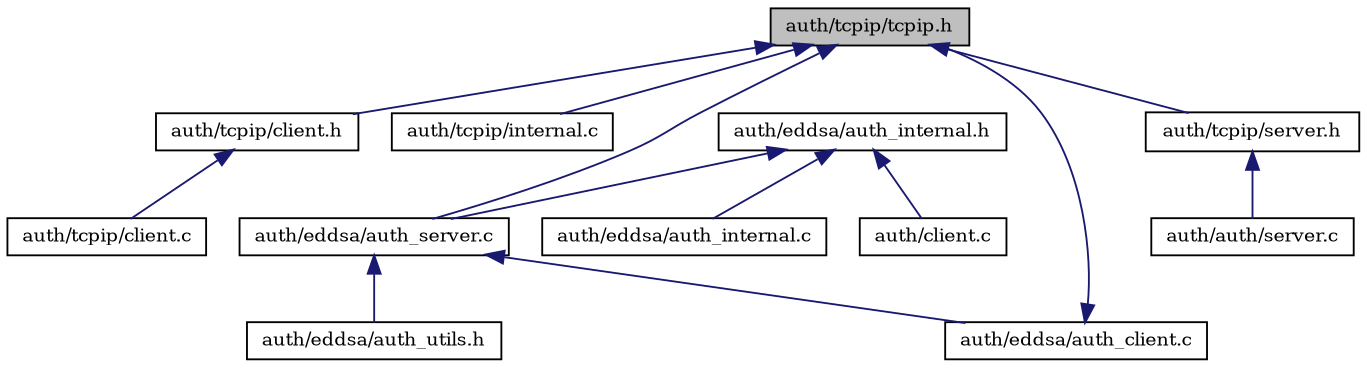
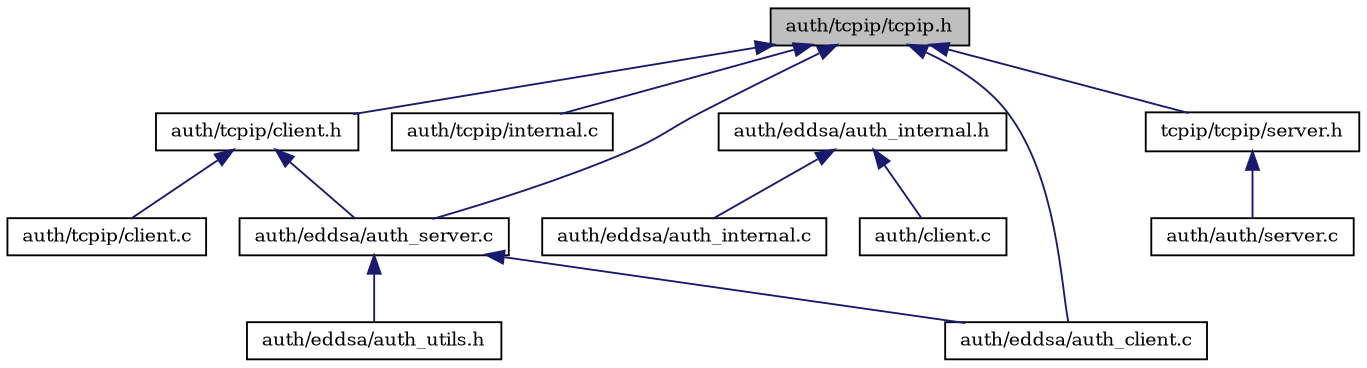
(1253, 132) -> (1253, 132)
(1060, 145) -> (1036, 165)
(609, 186) -> (323, 190)
